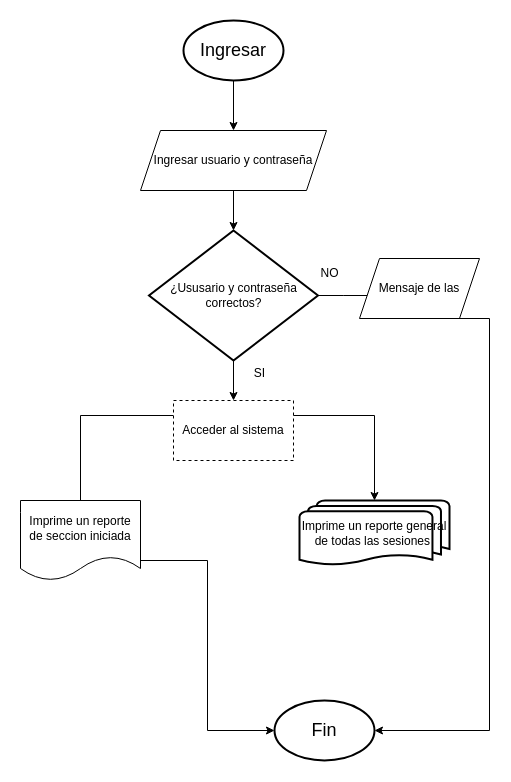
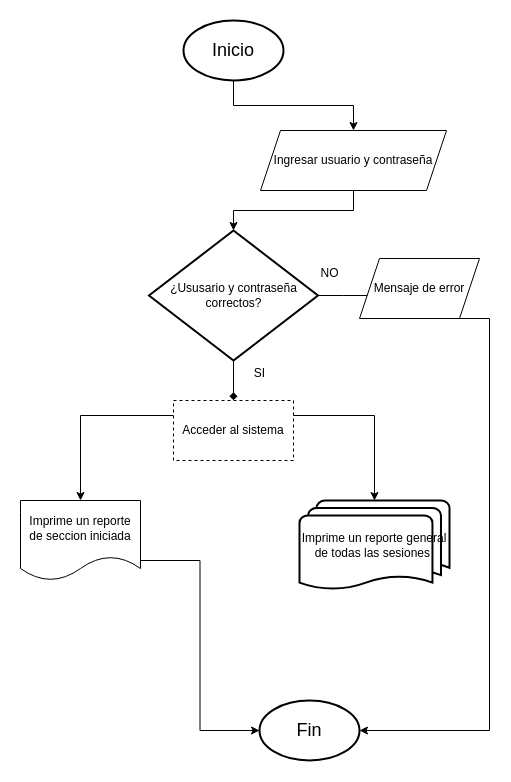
(234, 51) -> (234, 51)
(234, 161) -> (354, 161)
(420, 289) -> (420, 289)
(234, 392) -> (234, 391)
(81, 495) -> (81, 492)
(375, 533) -> (375, 546)
(325, 731) -> (310, 731)
